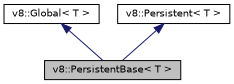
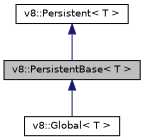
(86, 45) -> (72, 103)
